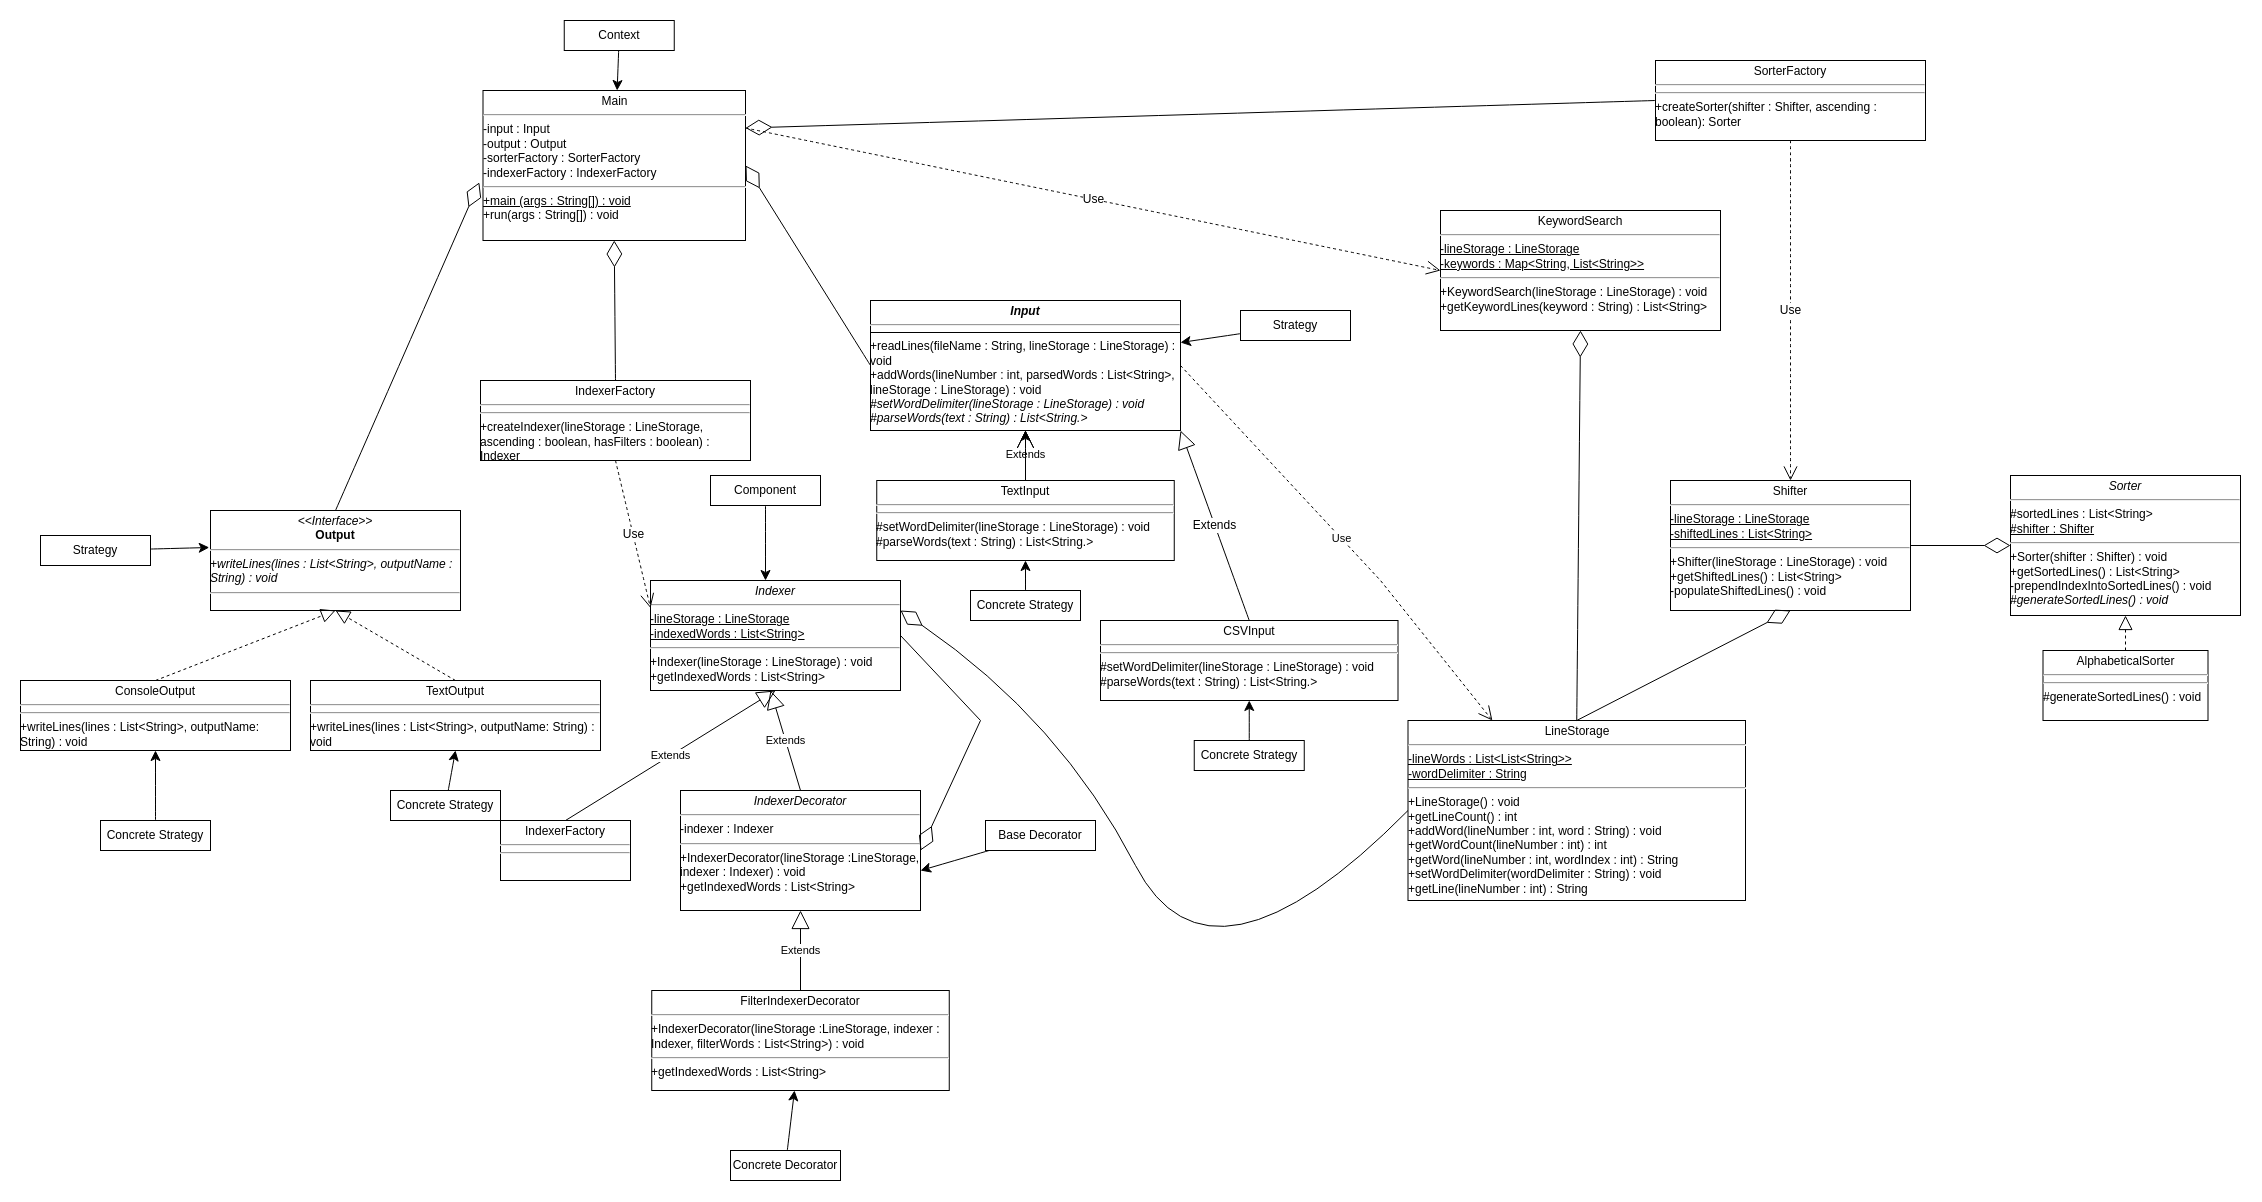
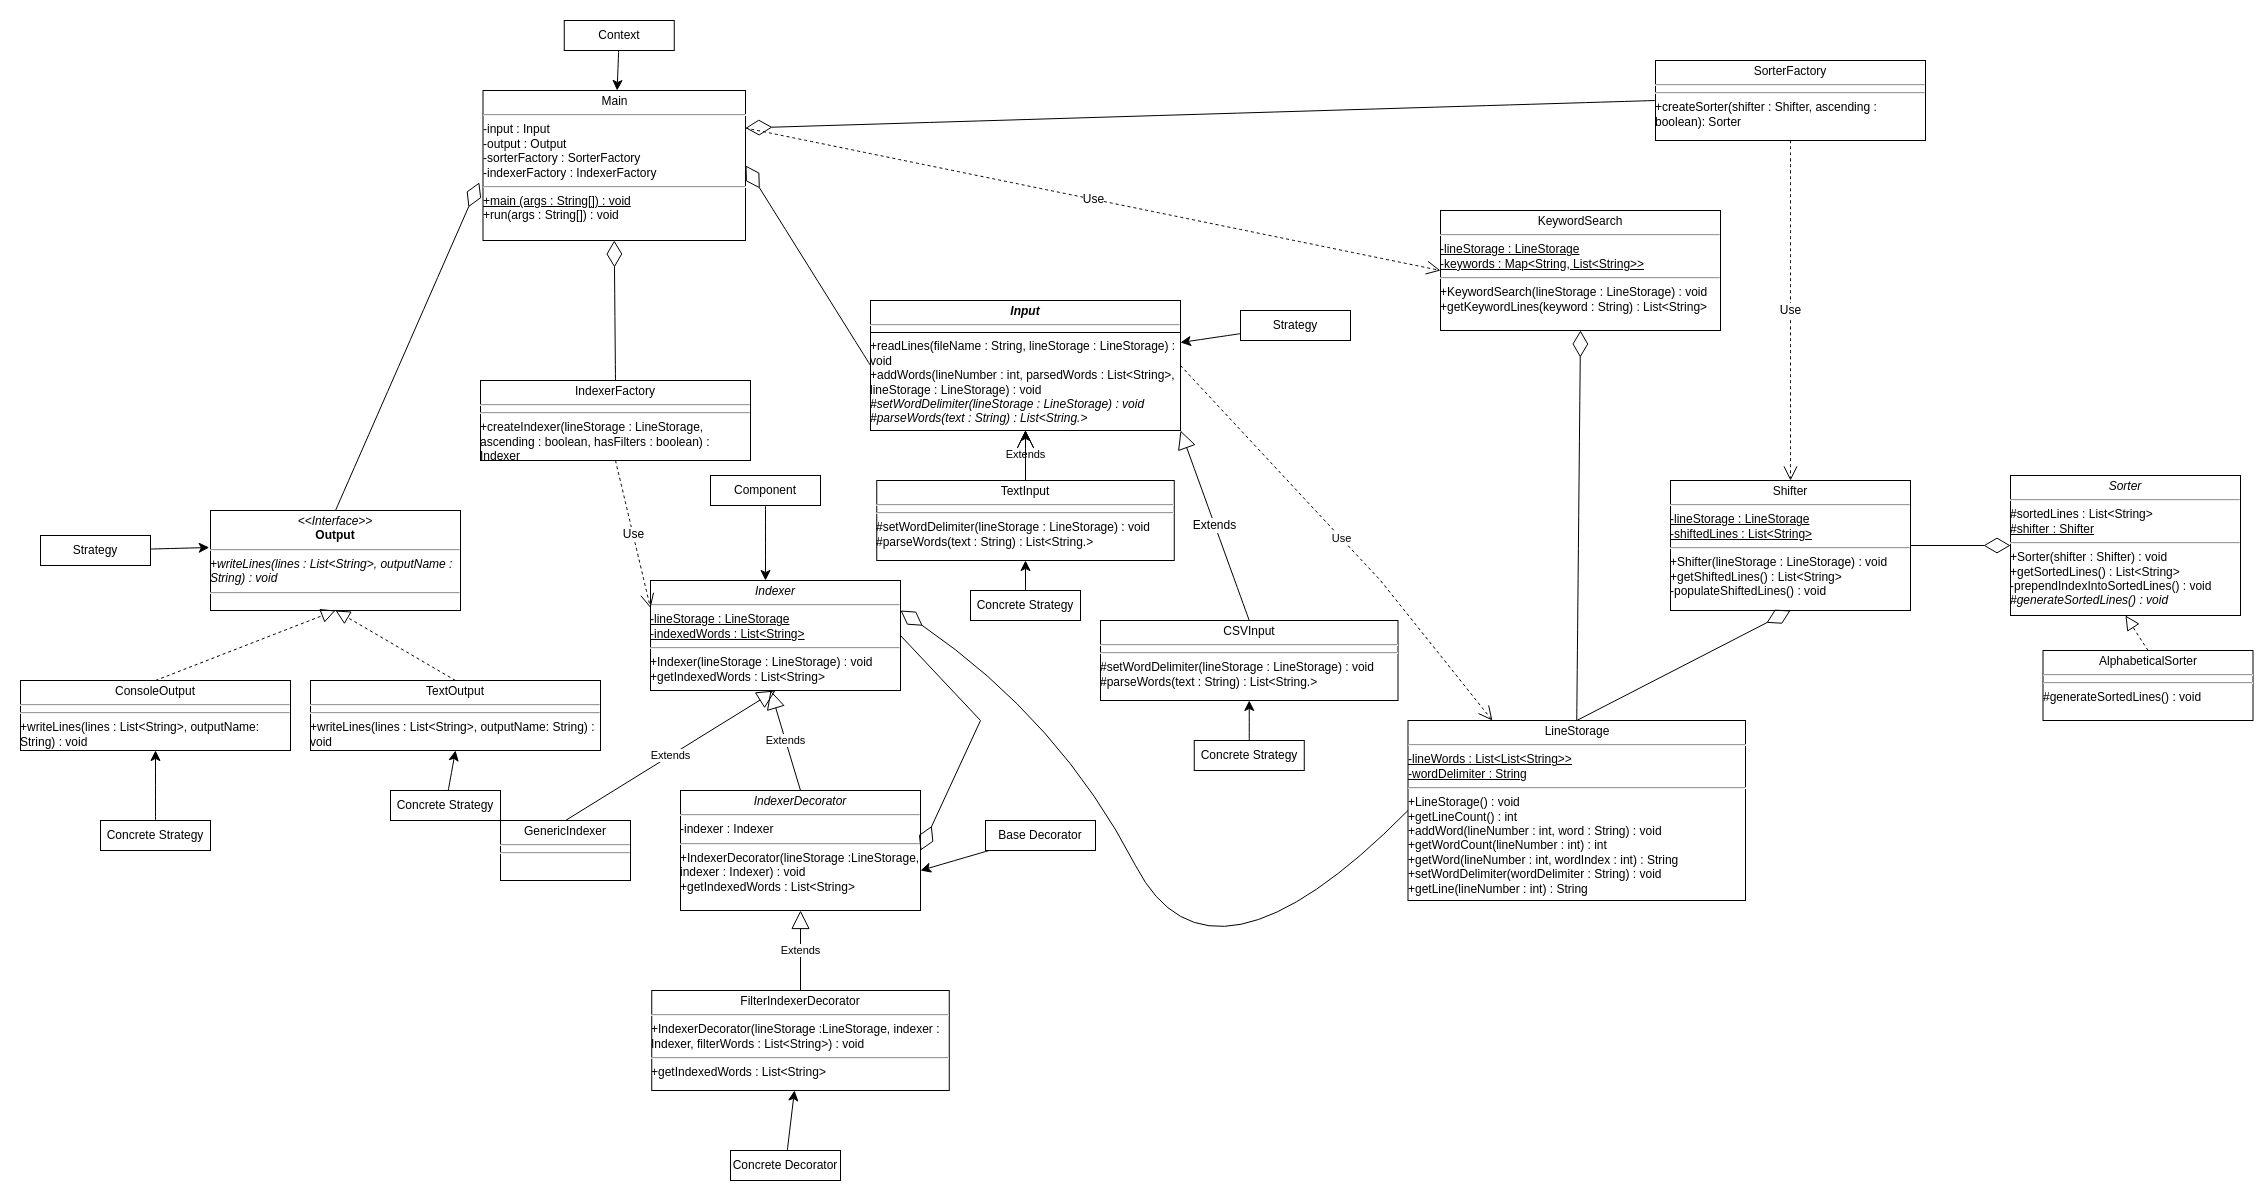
(2126, 686) -> (2148, 686)
(548, 828) -> (546, 828)
